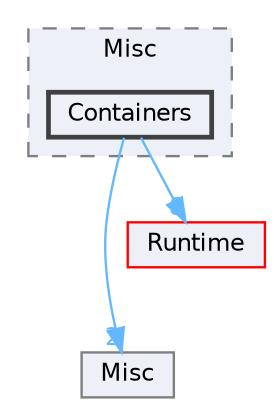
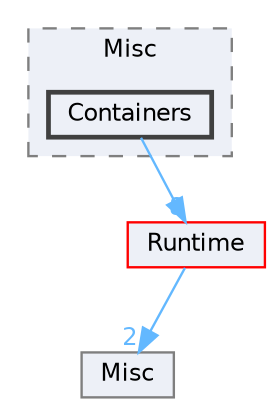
(106, 233) -> (168, 300)
